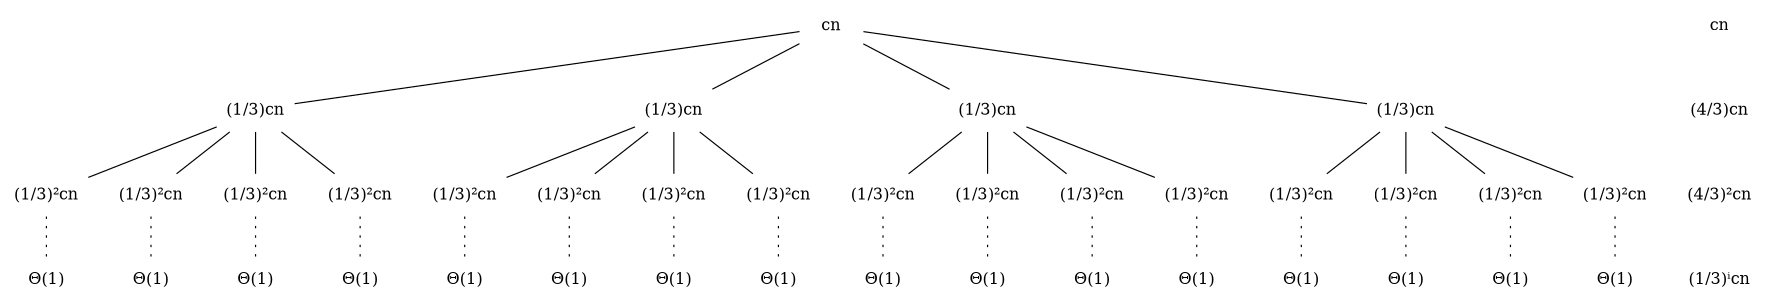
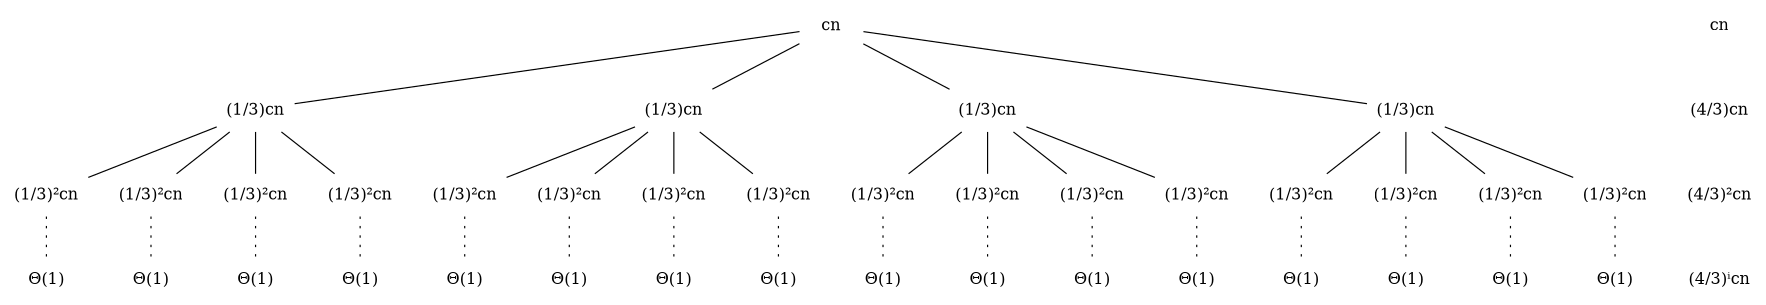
(1720, 280) -> (1720, 280)
